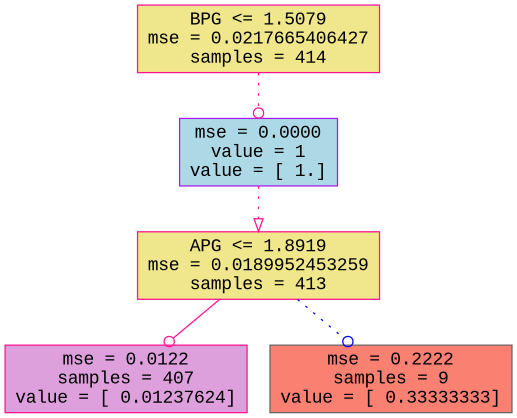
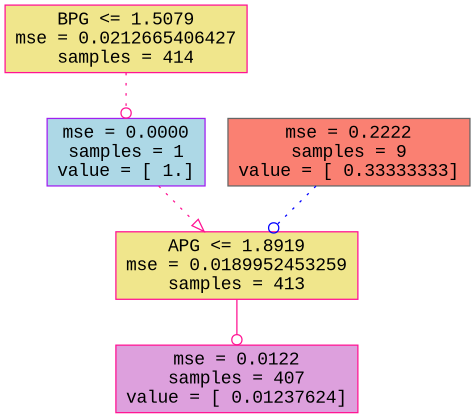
(259, 39) -> (126, 39)
(259, 152) -> (126, 152)
(321, 319) -> (297, 205)
